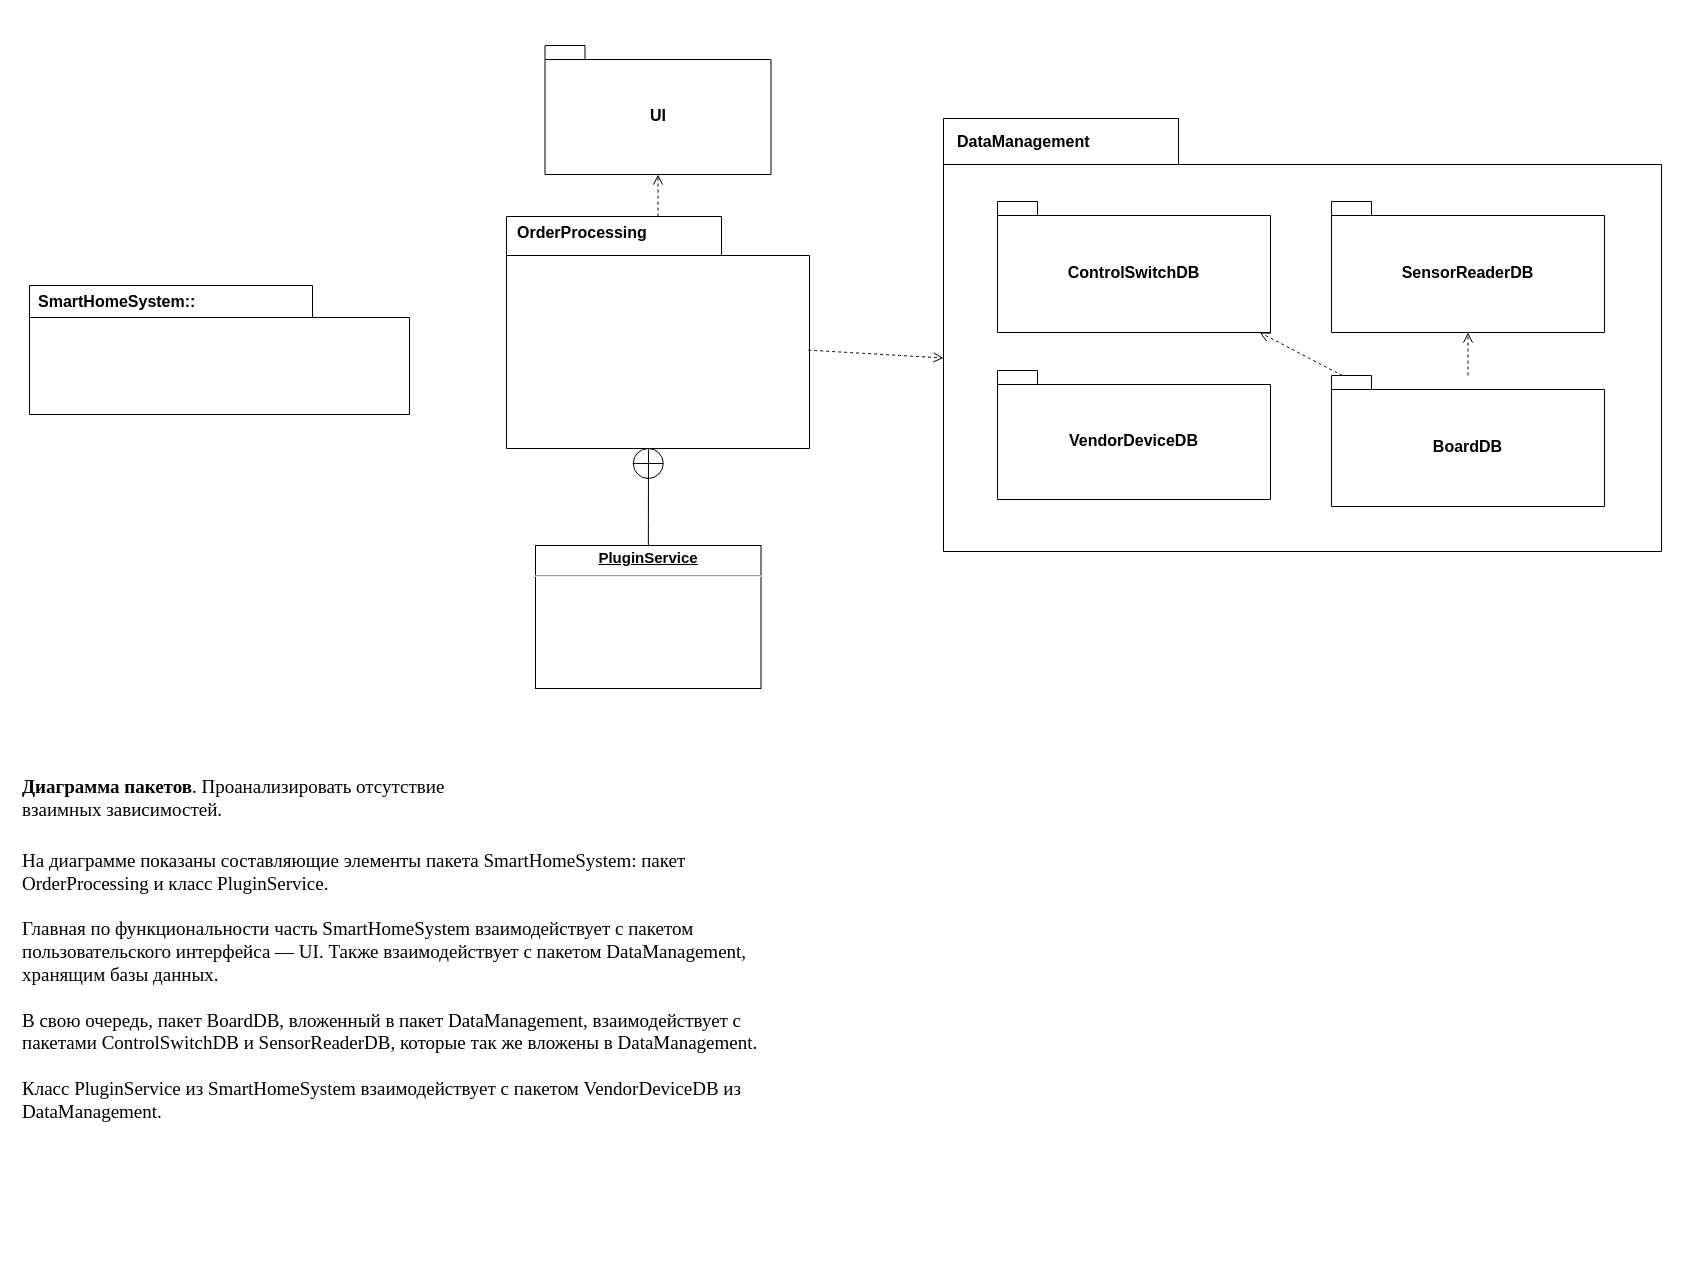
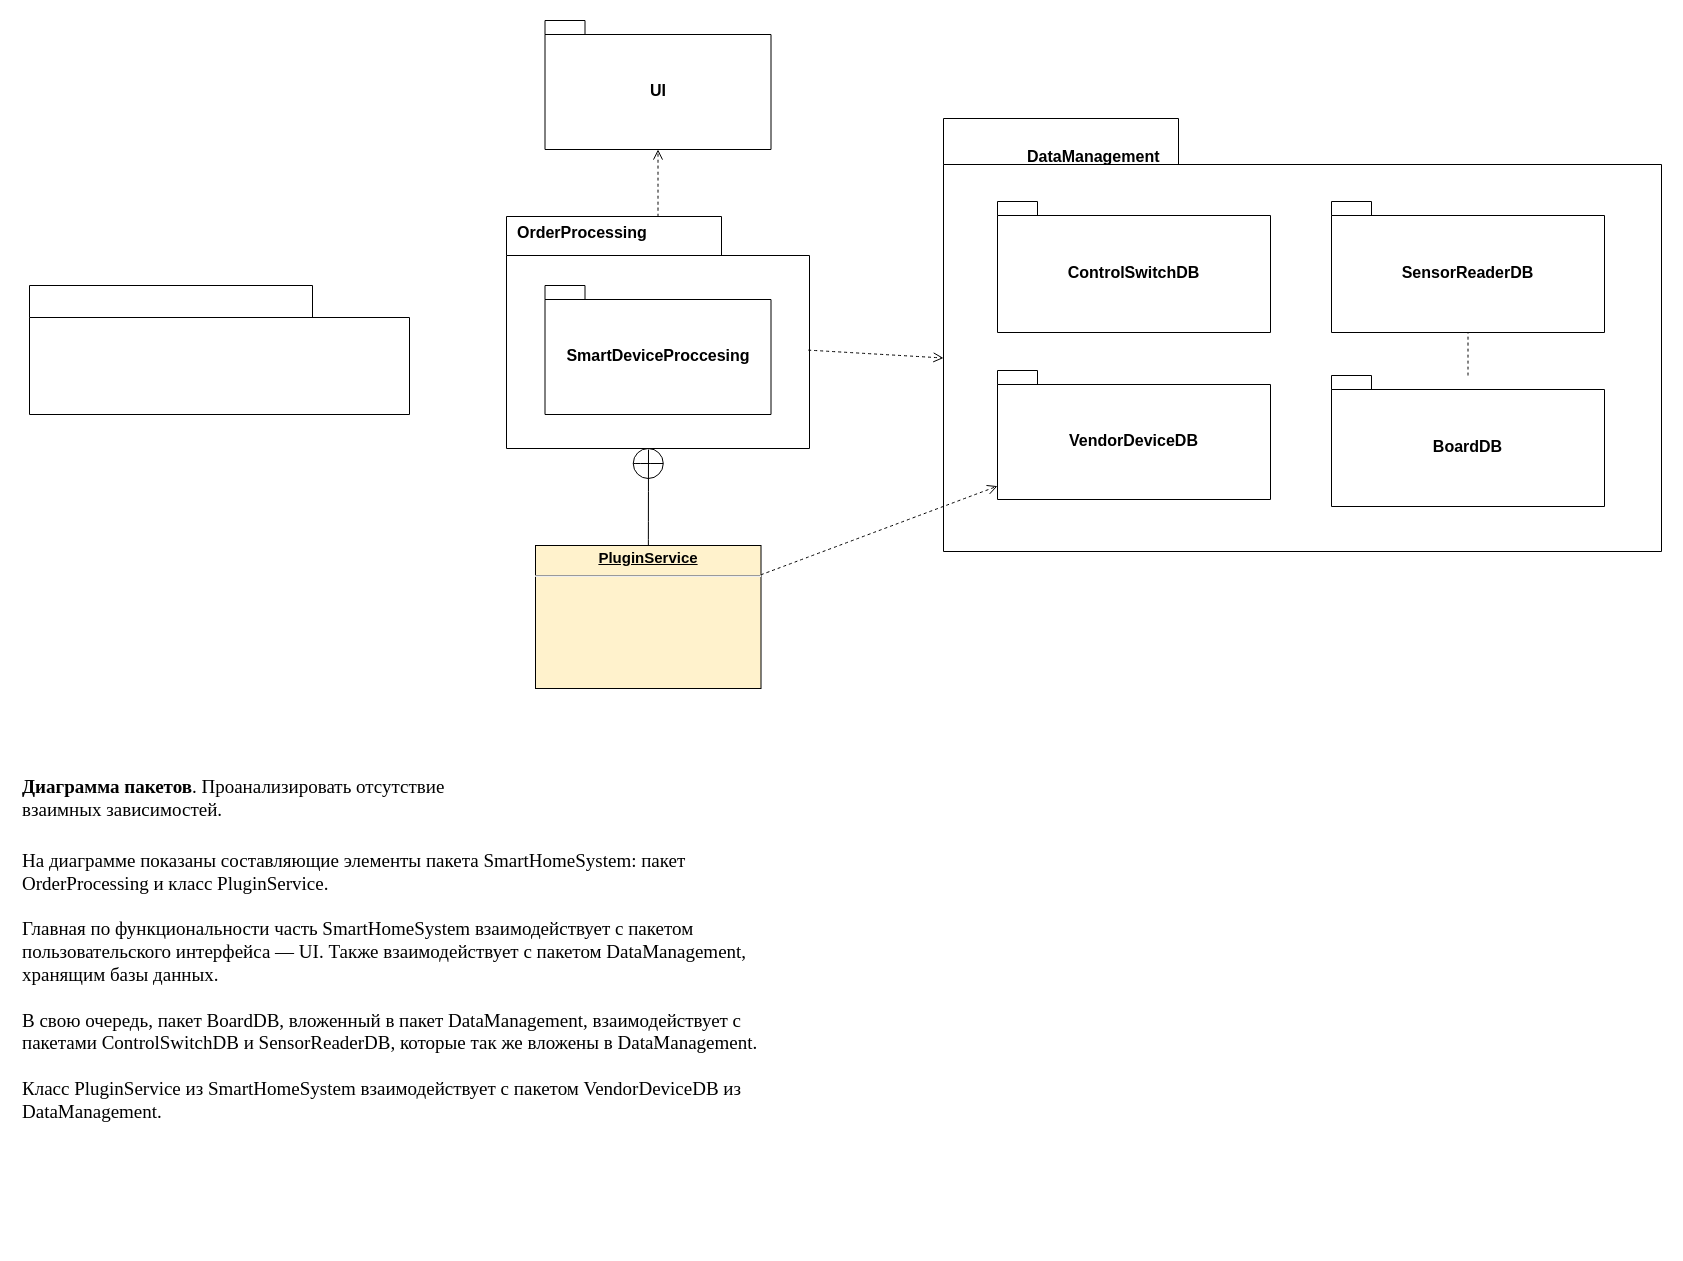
(658, 110) -> (658, 85)
(1091, 141) -> (1161, 156)
(173, 301) -> none
(1468, 338) -> (1468, 337)
none -> (658, 350)
(1301, 354) -> none
none -> (879, 531)
(648, 617) -> (648, 617)
